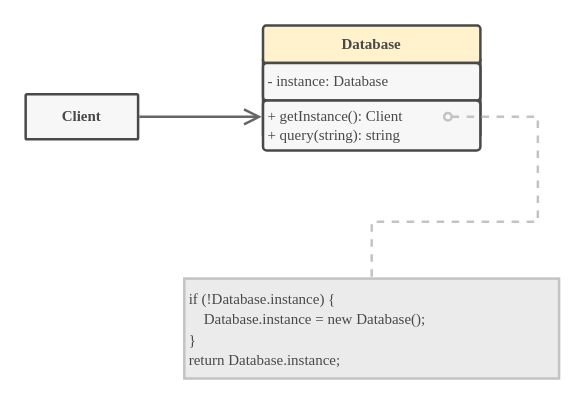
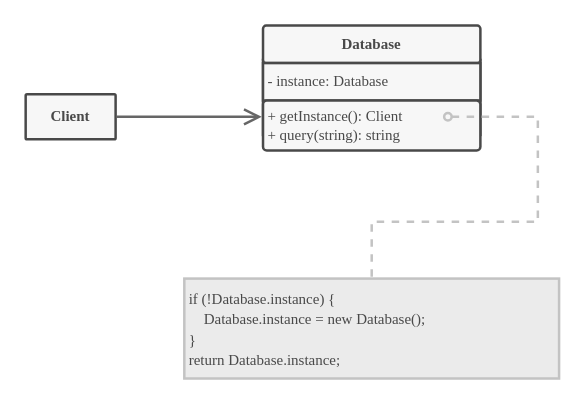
(372, 44) -> (372, 44)
(372, 82) -> (372, 82)
(82, 117) -> (71, 117)
